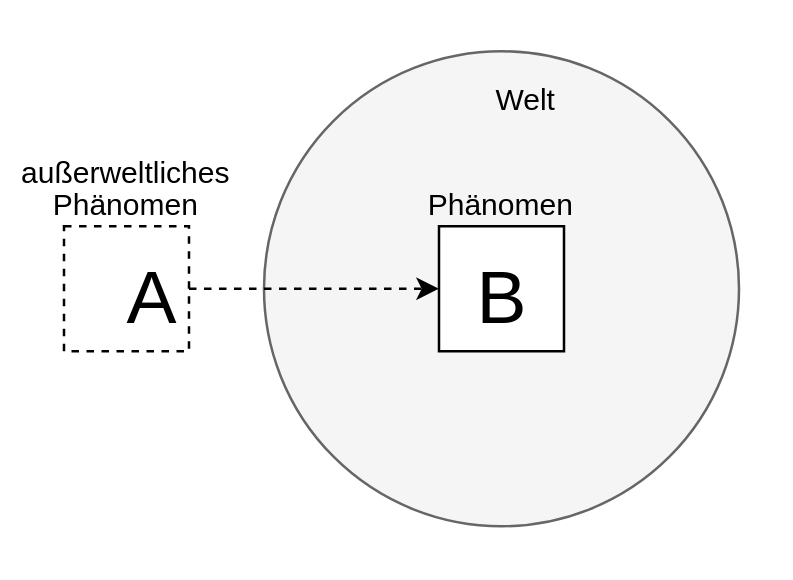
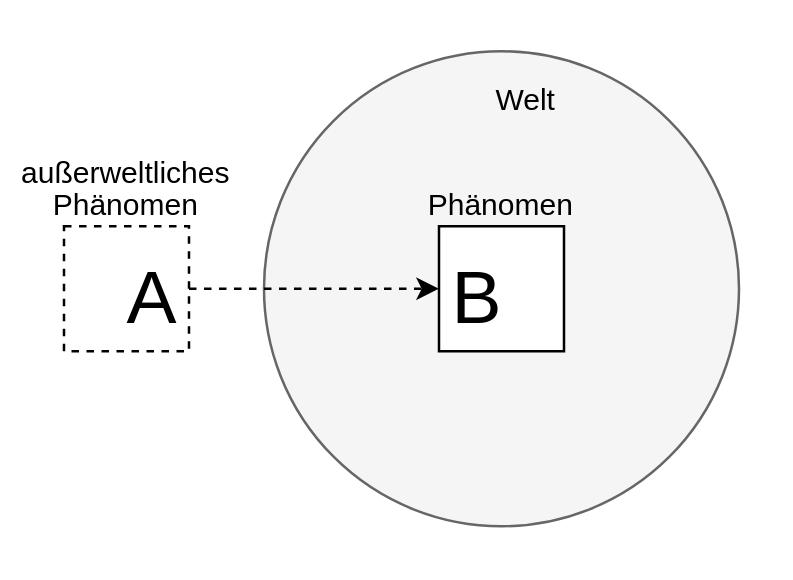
(501, 296) -> (476, 296)
